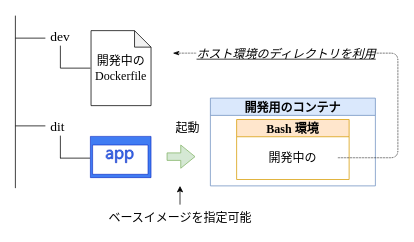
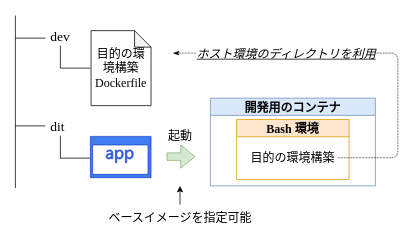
(121, 68) -> (121, 68)
(188, 128) -> (180, 135)
(293, 158) -> (293, 158)
